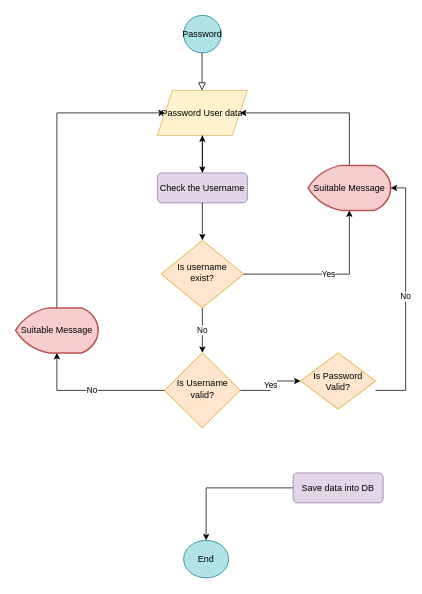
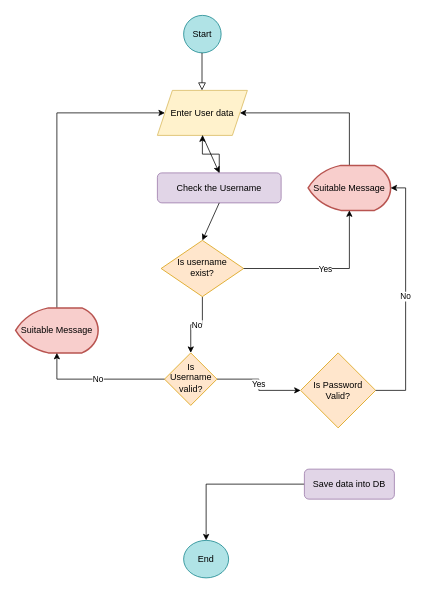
(202, 34) -> (202, 34)
(202, 113) -> (202, 113)
(202, 188) -> (219, 188)
(202, 274) -> (202, 269)
(338, 381) -> (338, 390)
(202, 390) -> (191, 379)
(338, 488) -> (349, 484)
